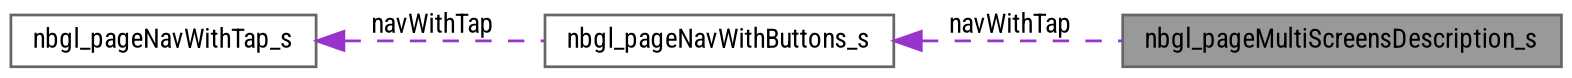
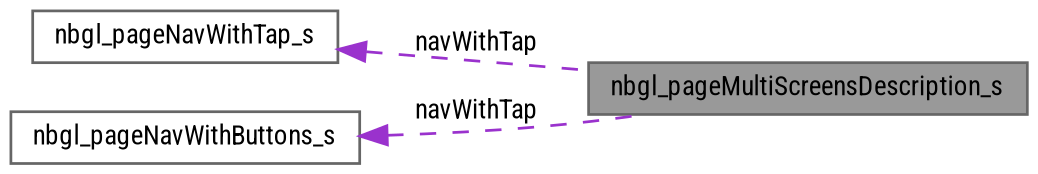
(444, 41) -> (477, 61)
